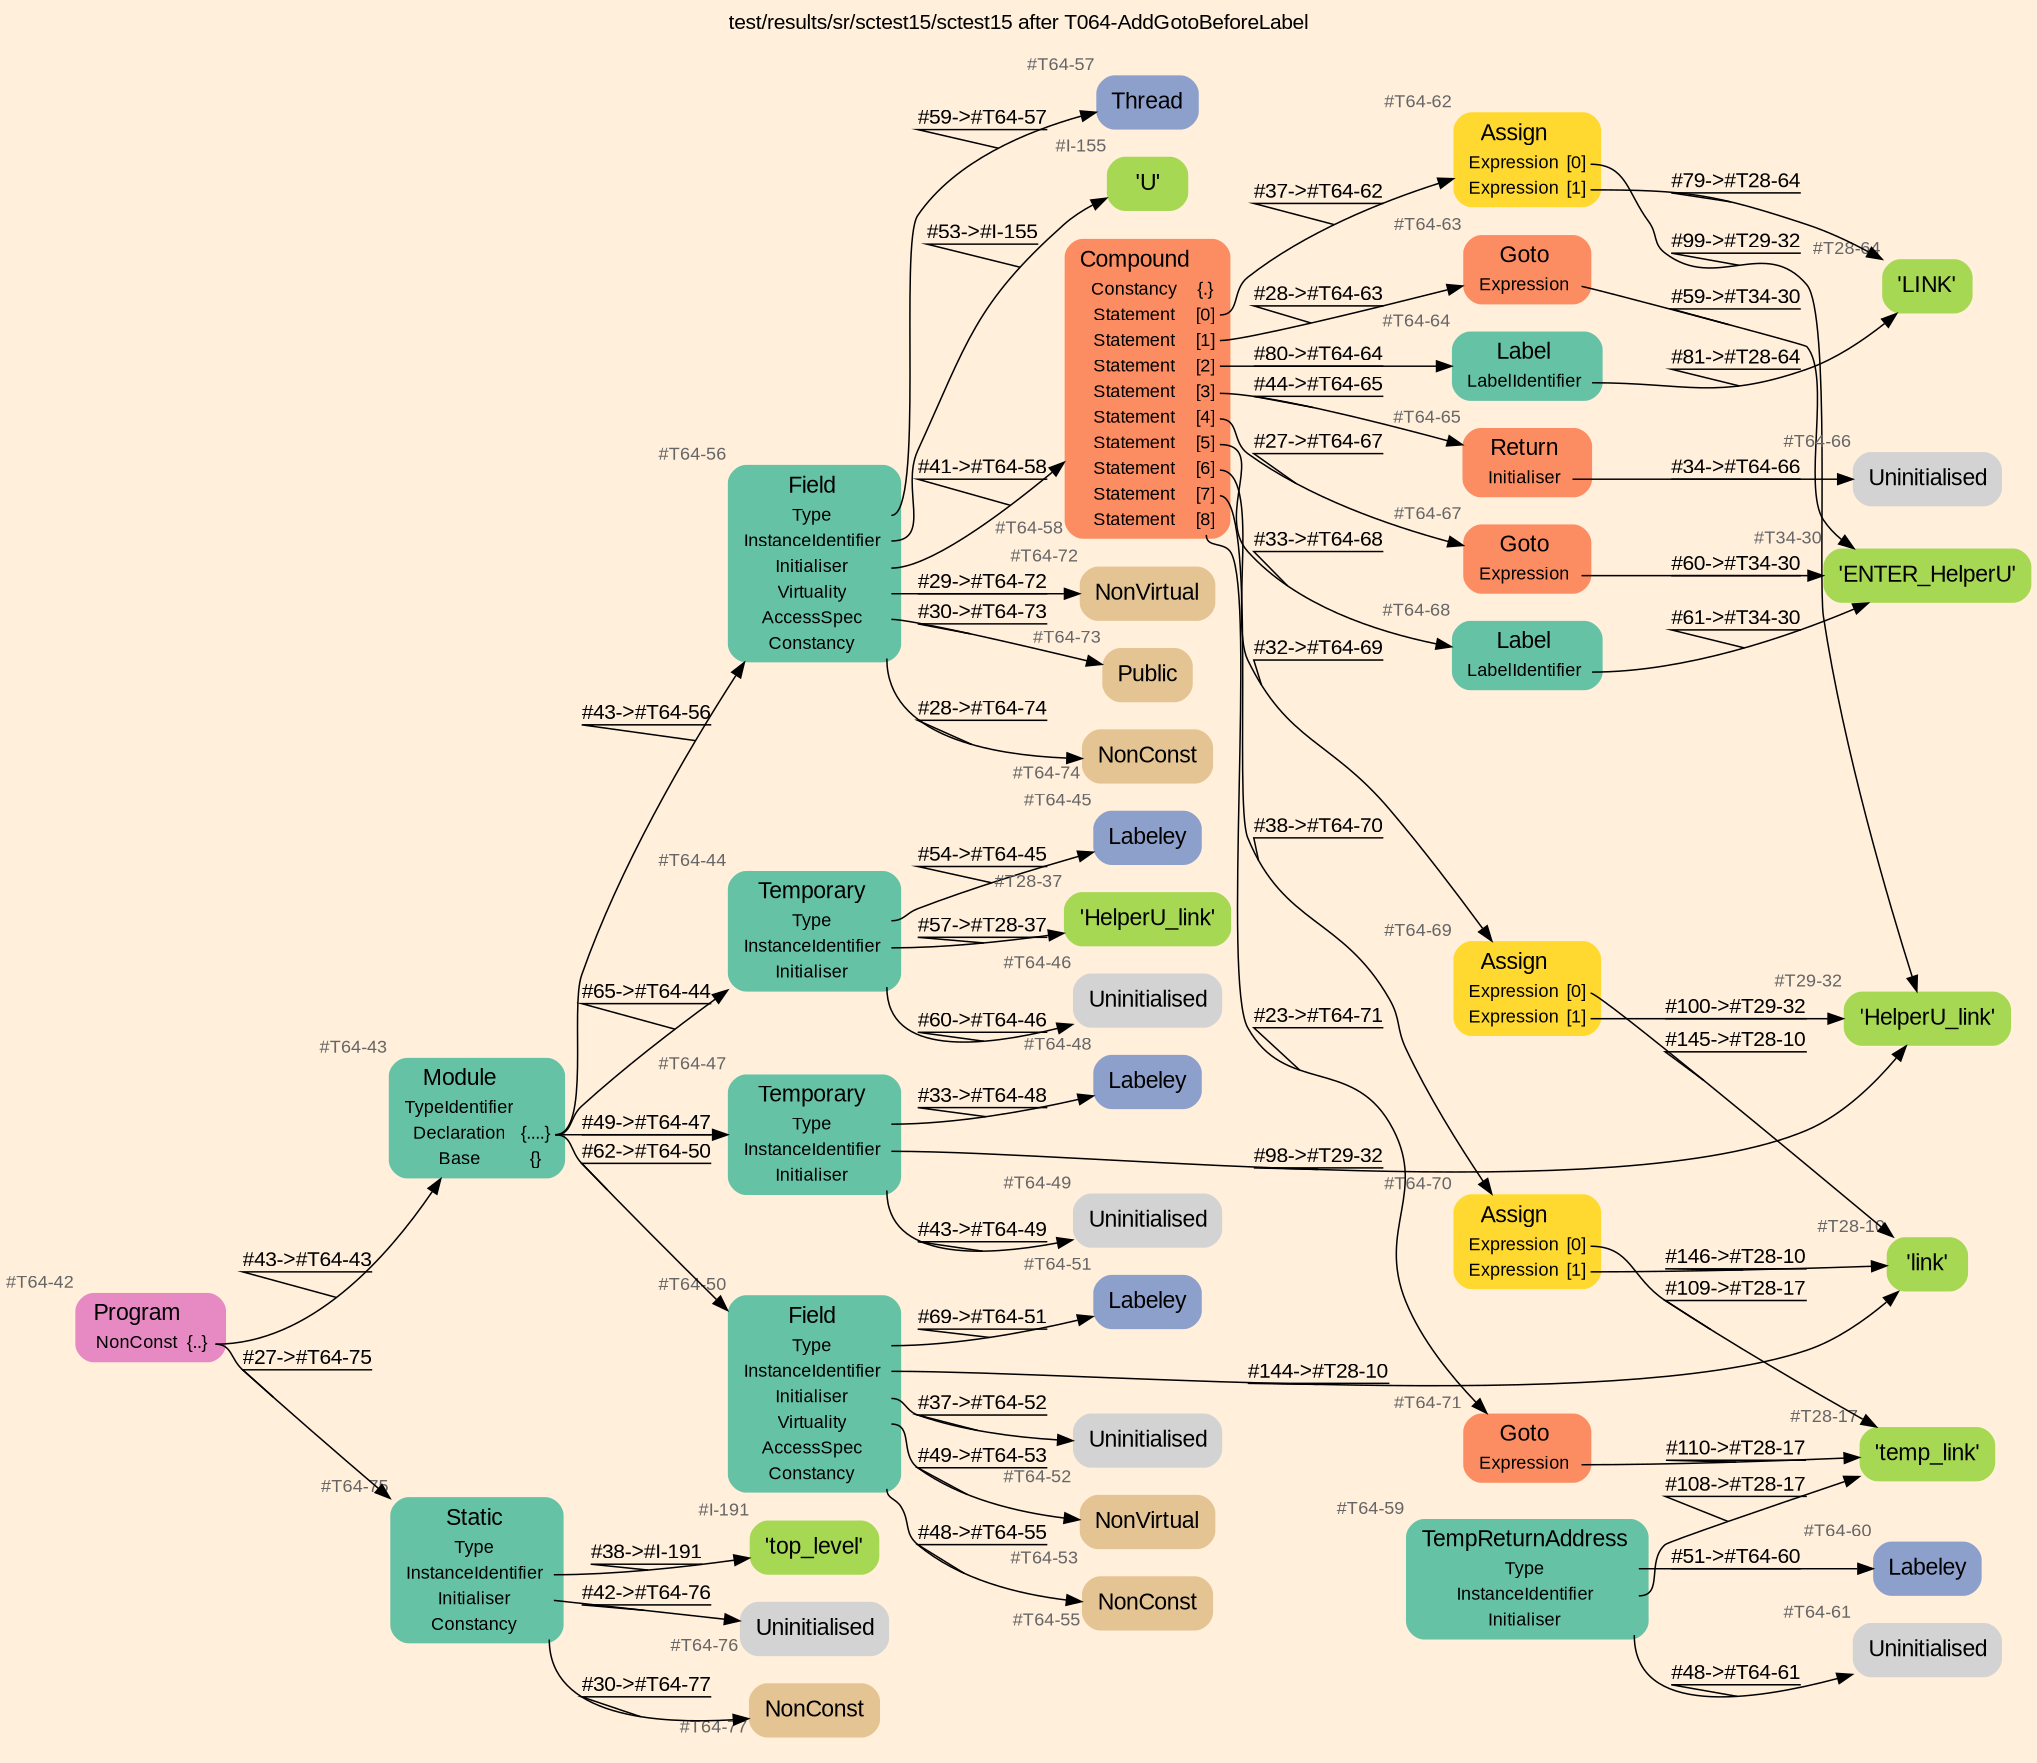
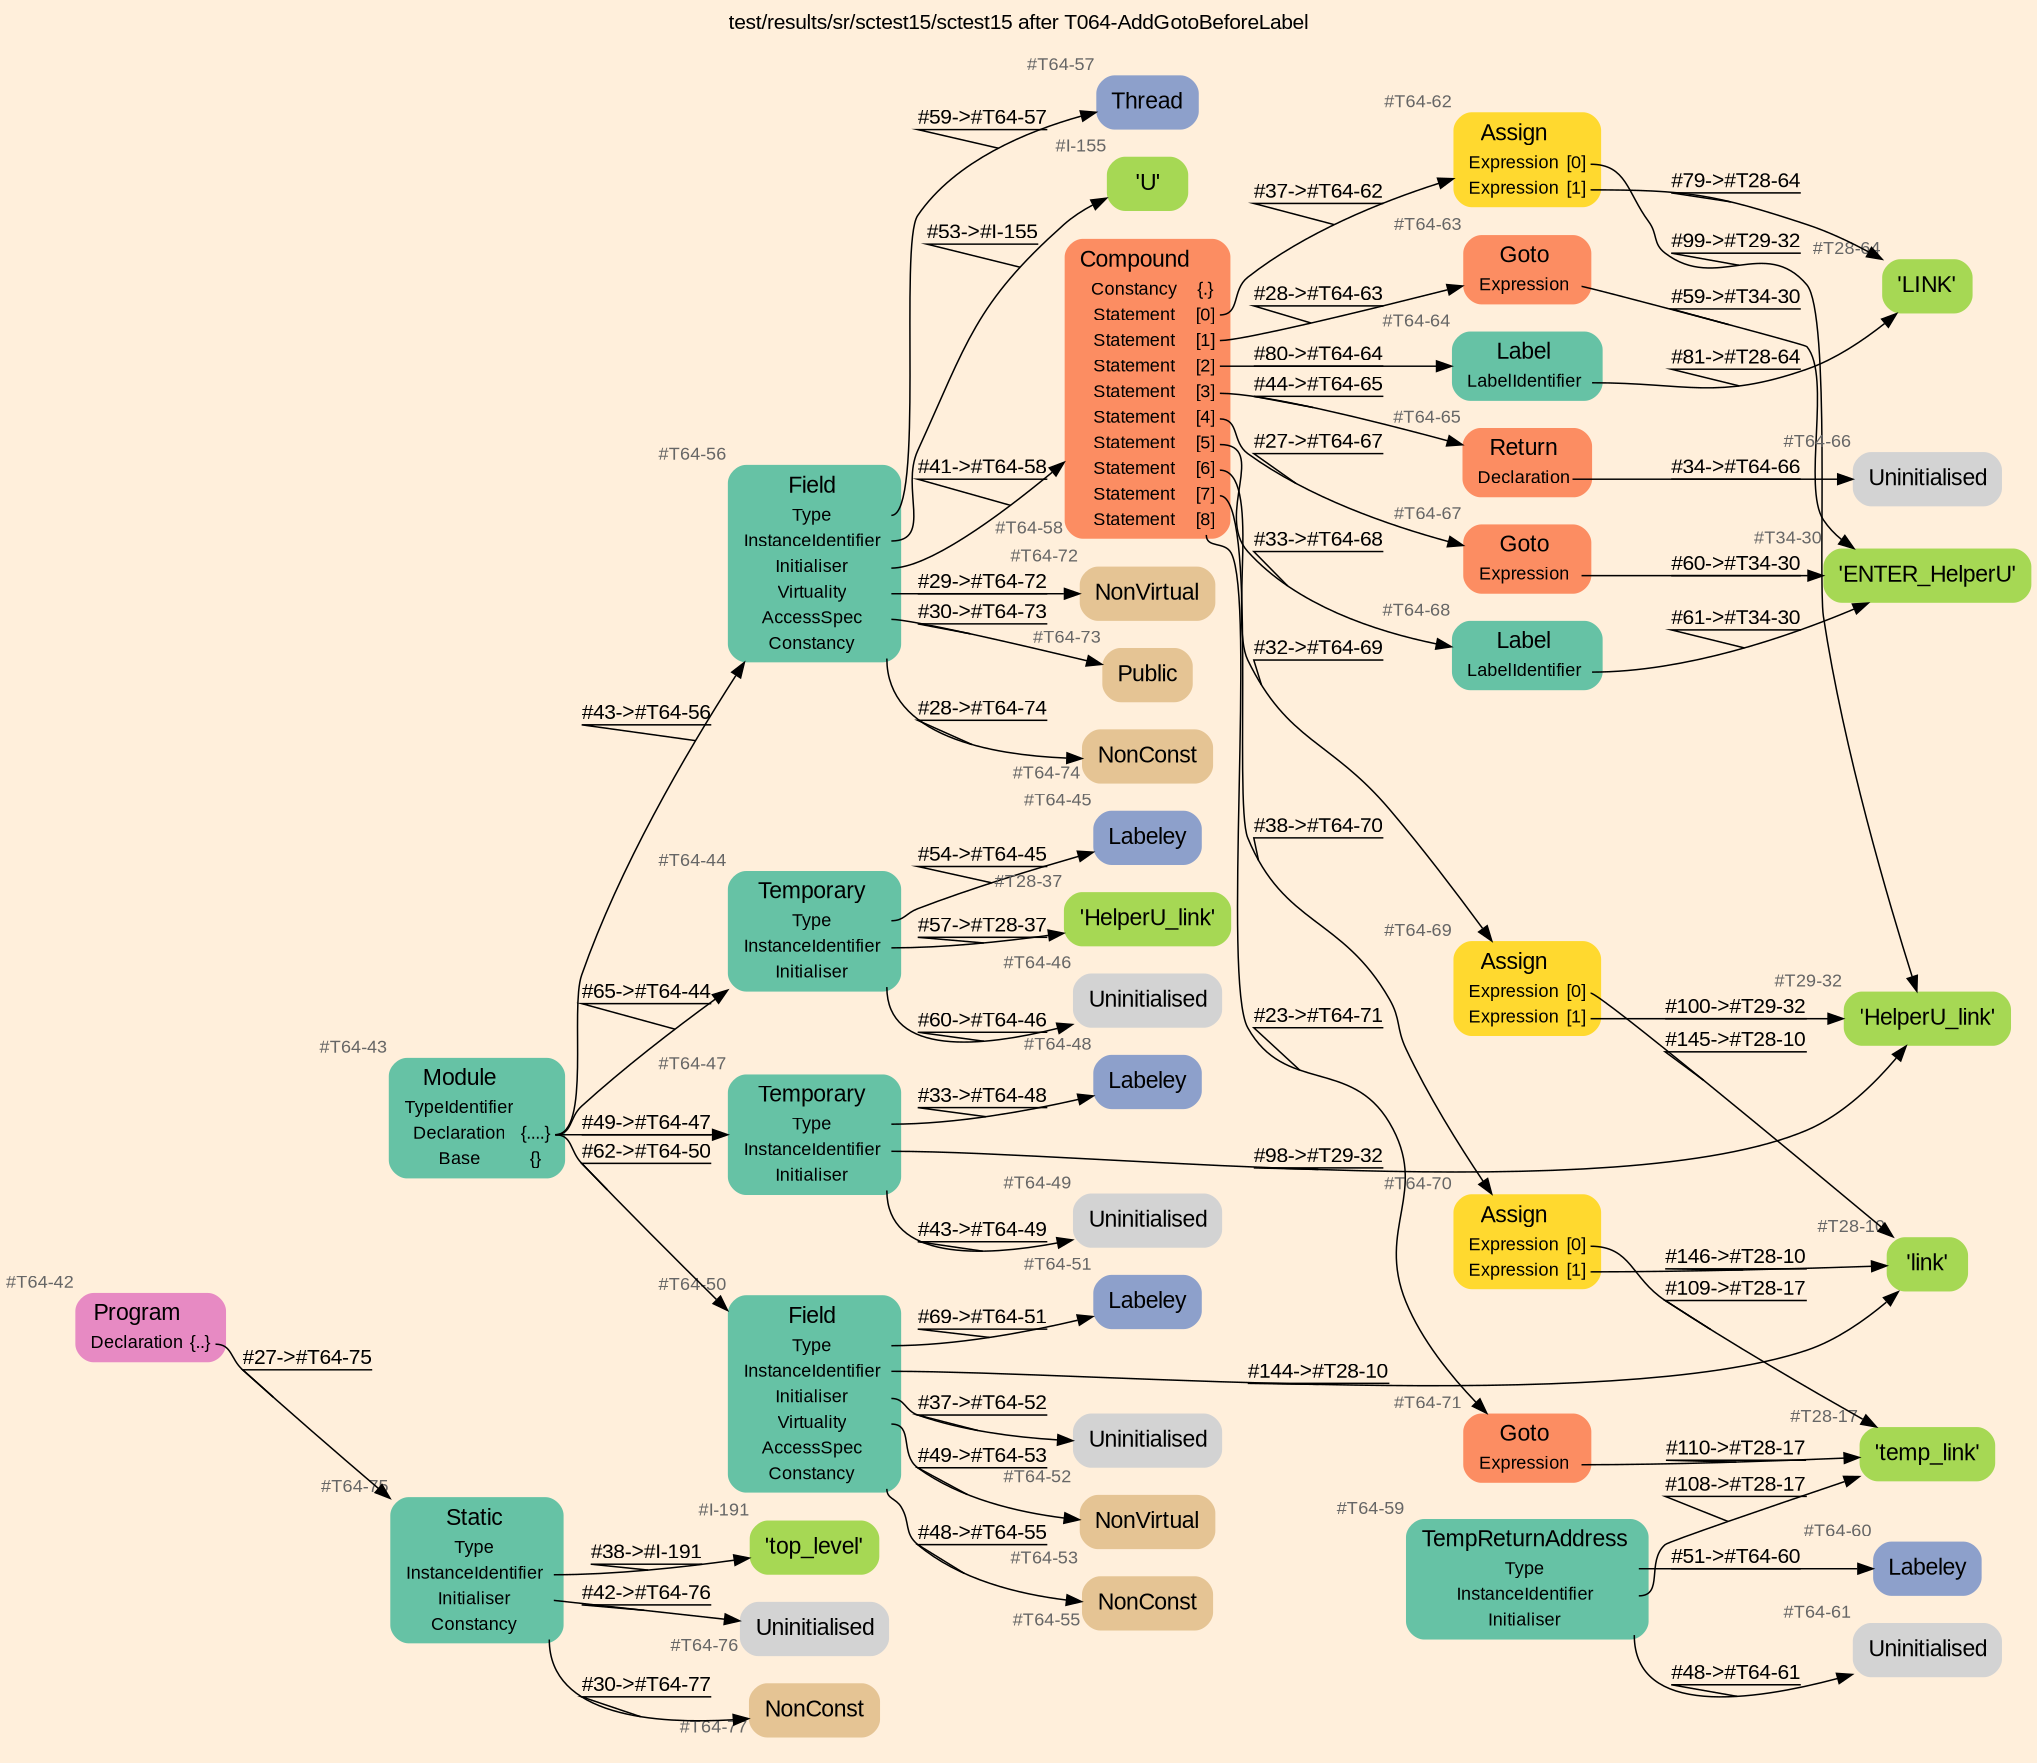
(1525, 478) -> (1524, 478)
(341, 1294) -> none
(137, 1343) -> (137, 1343)
